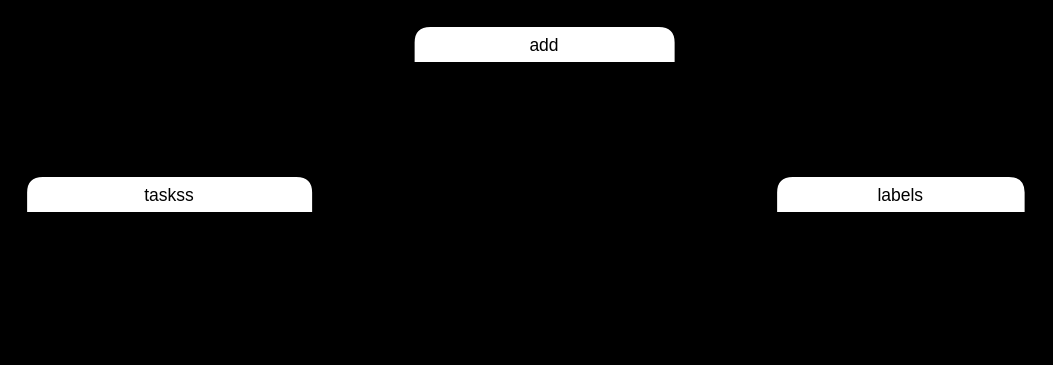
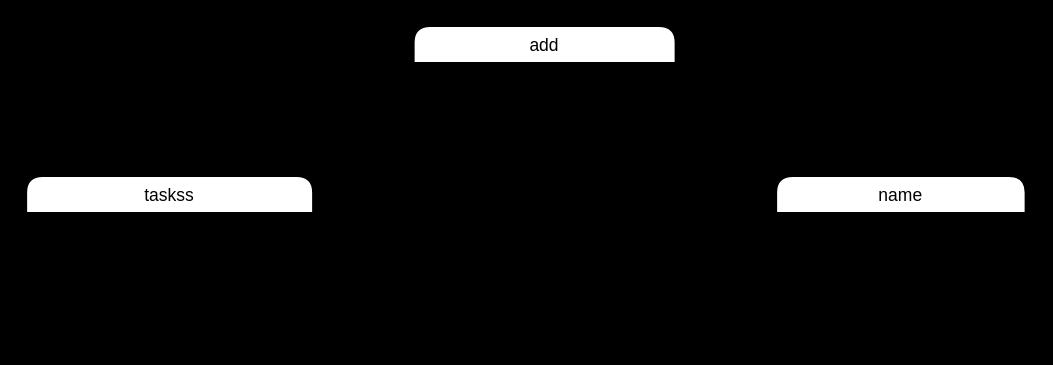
(900, 195) -> (900, 195)
